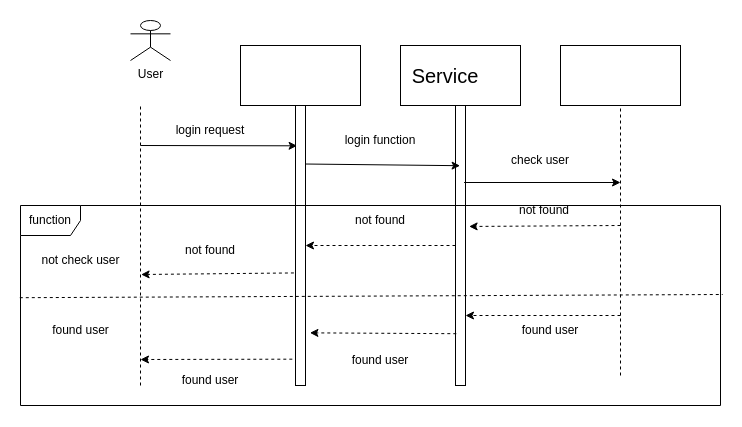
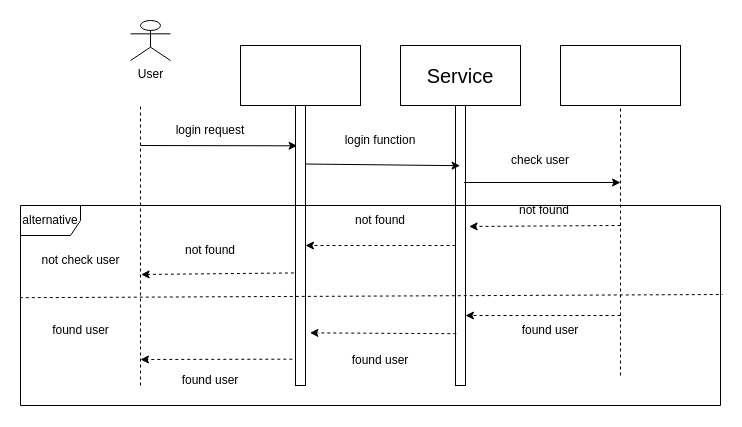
(446, 76) -> (461, 76)
(51, 221) -> (51, 221)
